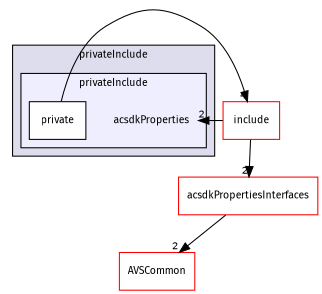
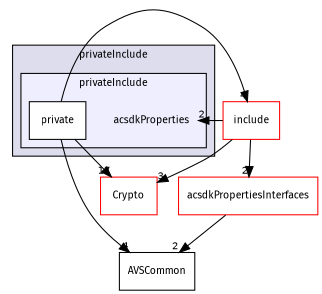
none -> (129, 196)
none -> (82, 198)
(157, 271) -> (157, 271)
